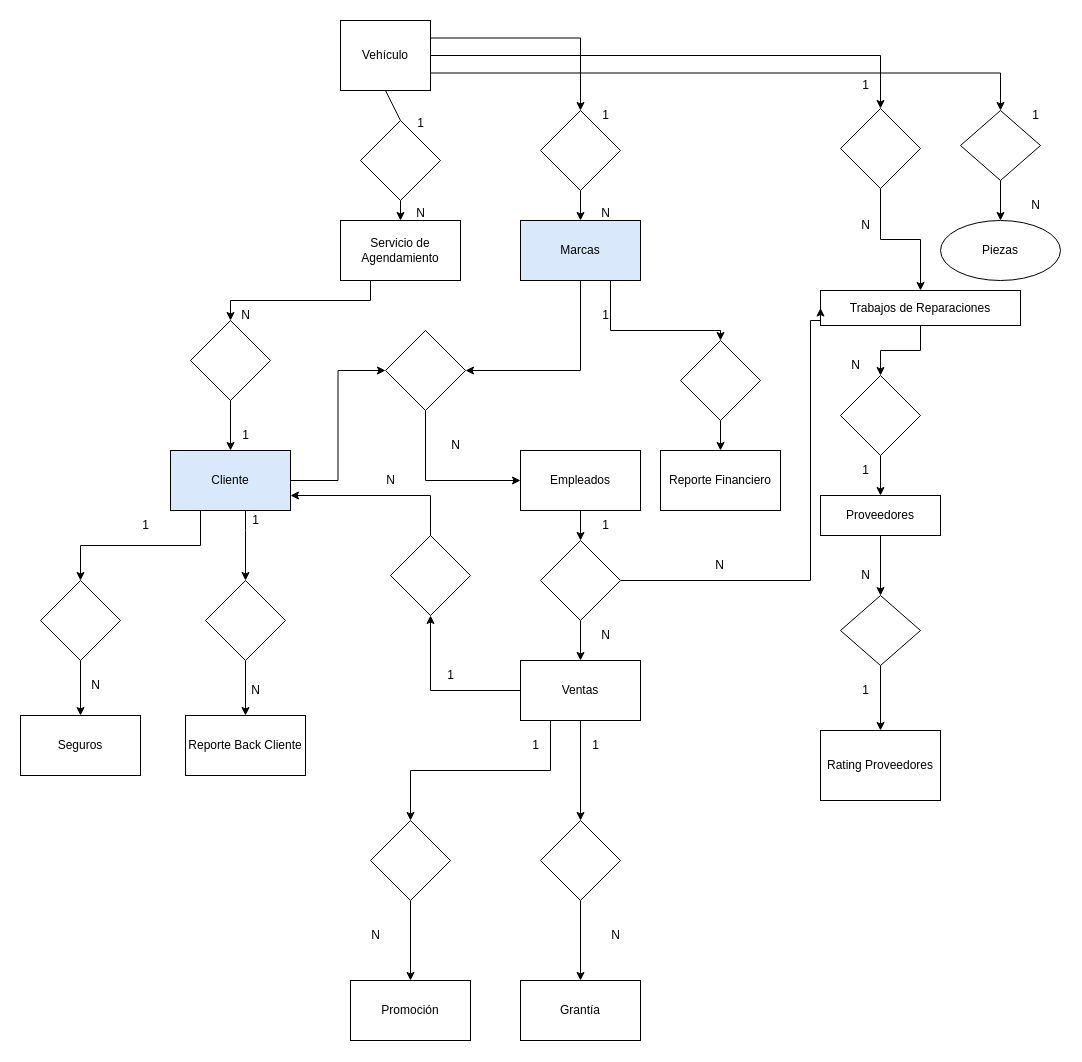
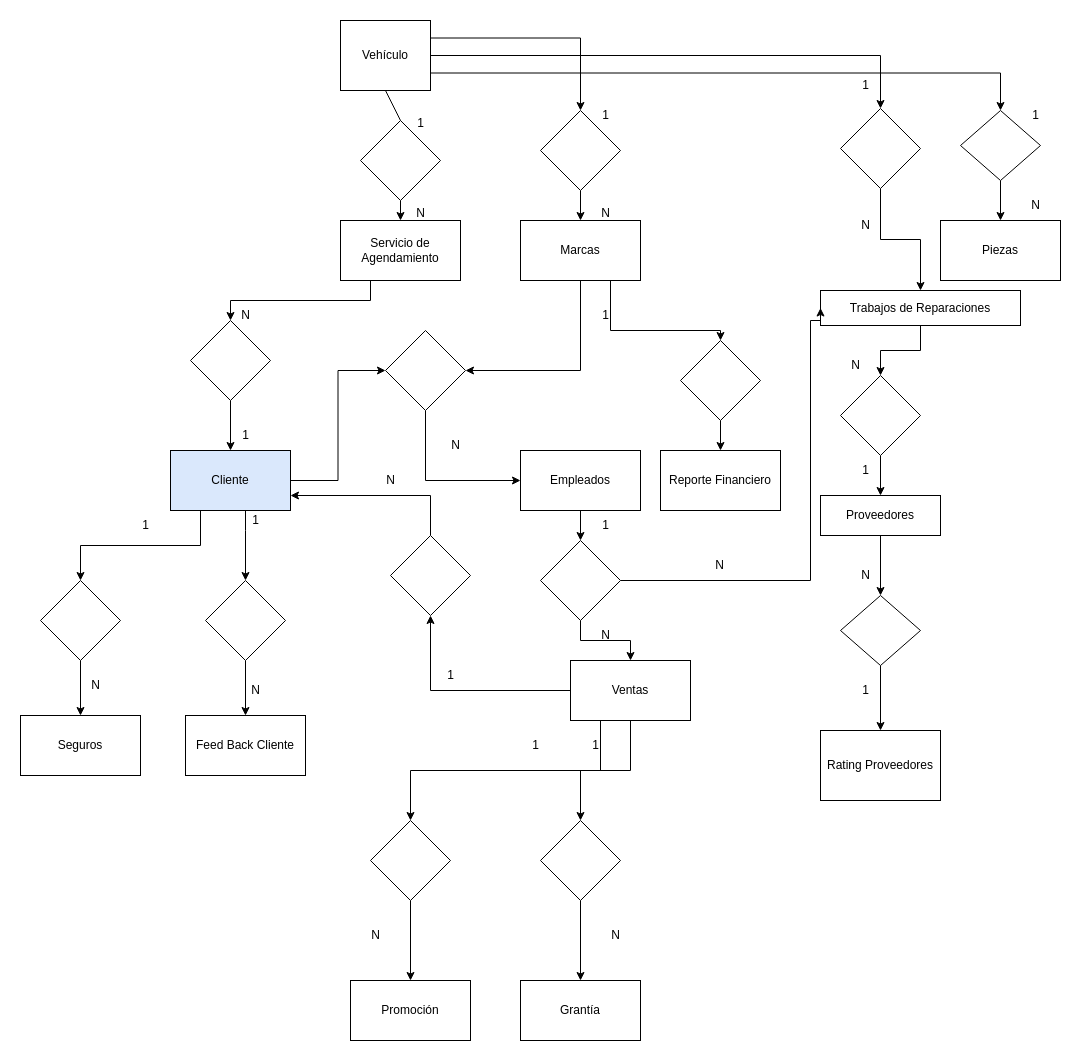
(581, 251) -> (581, 251)
(1001, 251) -> (1001, 251)
(581, 691) -> (631, 691)
(246, 746) -> (246, 746)
